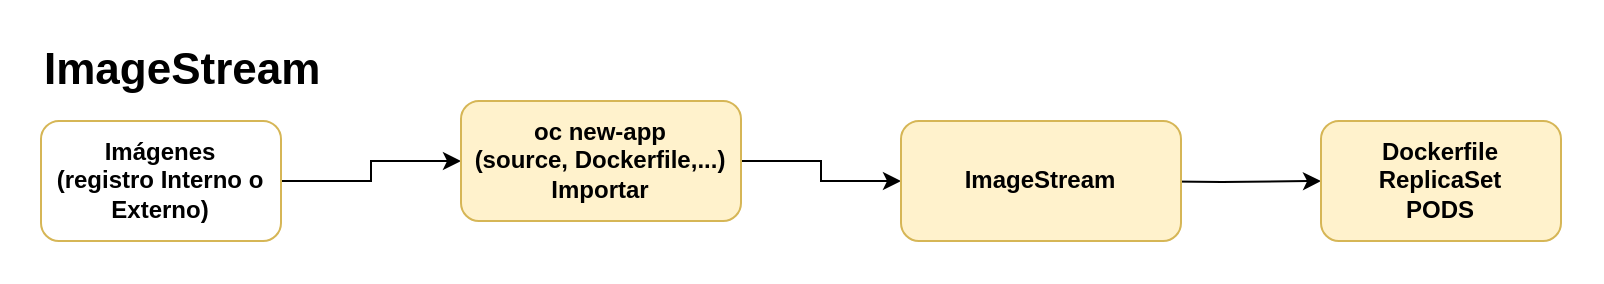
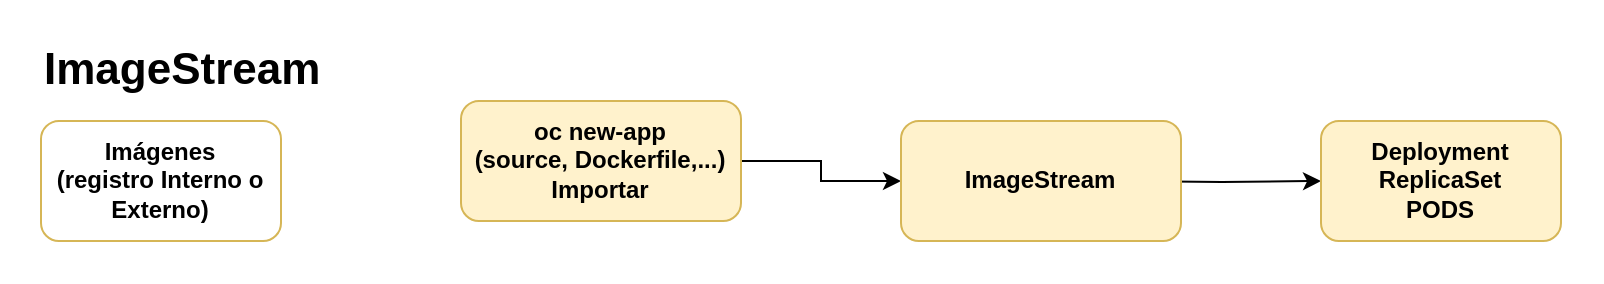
(371, 178) -> none
(1441, 181) -> (1441, 181)
